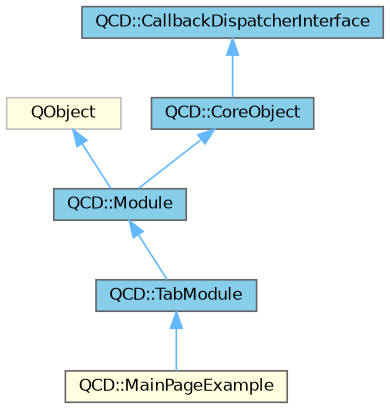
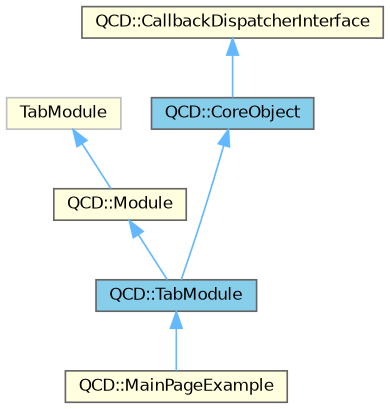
(233, 22) -> (233, 22)
(64, 113) -> (64, 113)
(170, 164) -> (203, 213)
(120, 204) -> (120, 204)
